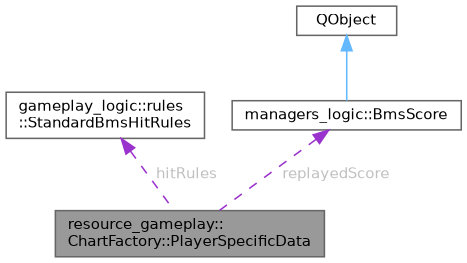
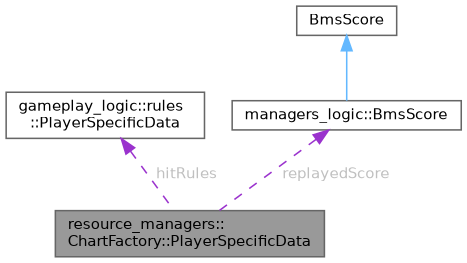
(347, 21) -> (347, 21)
(105, 115) -> (105, 115)
(190, 234) -> (190, 234)
